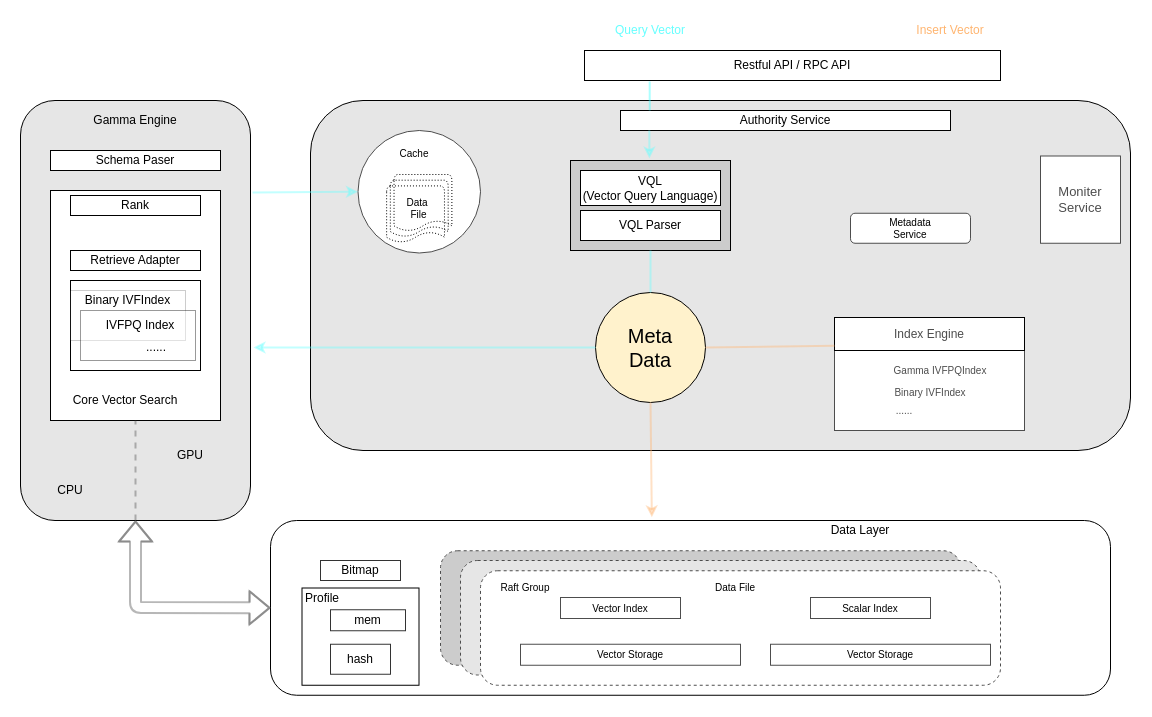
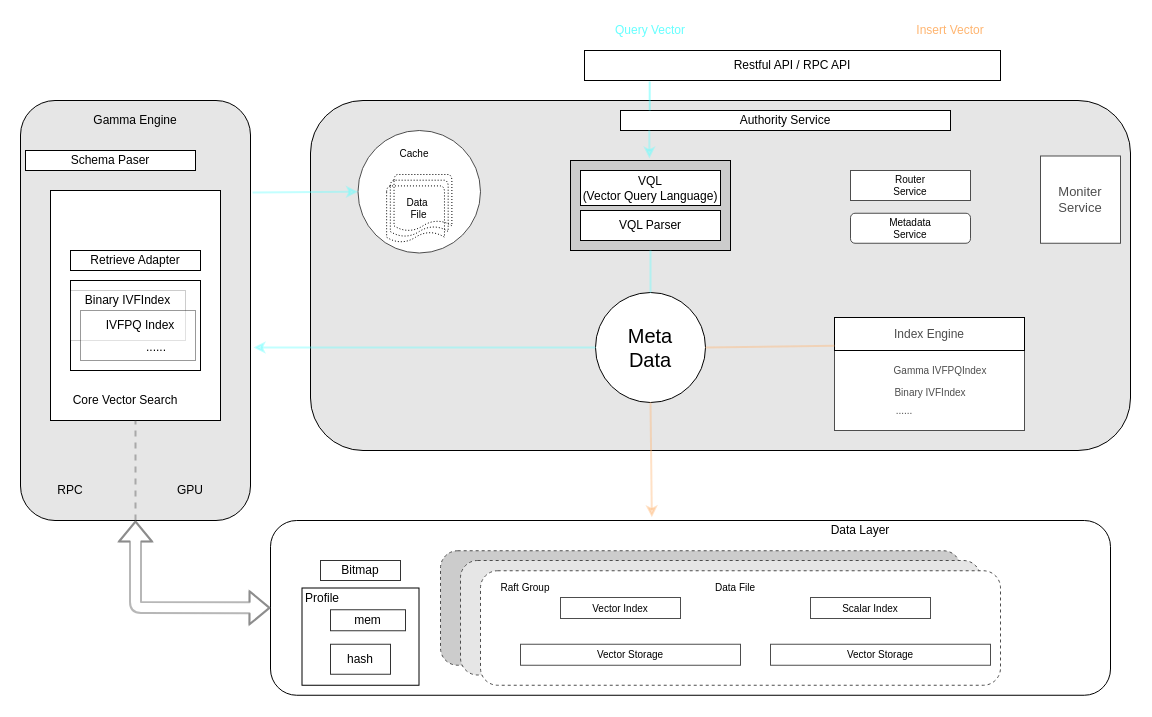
(136, 161) -> (111, 161)
none -> (911, 186)
(136, 206) -> none
(651, 348) -> (651, 348)
(191, 456) -> (191, 491)
(71, 491) -> (71, 491)
